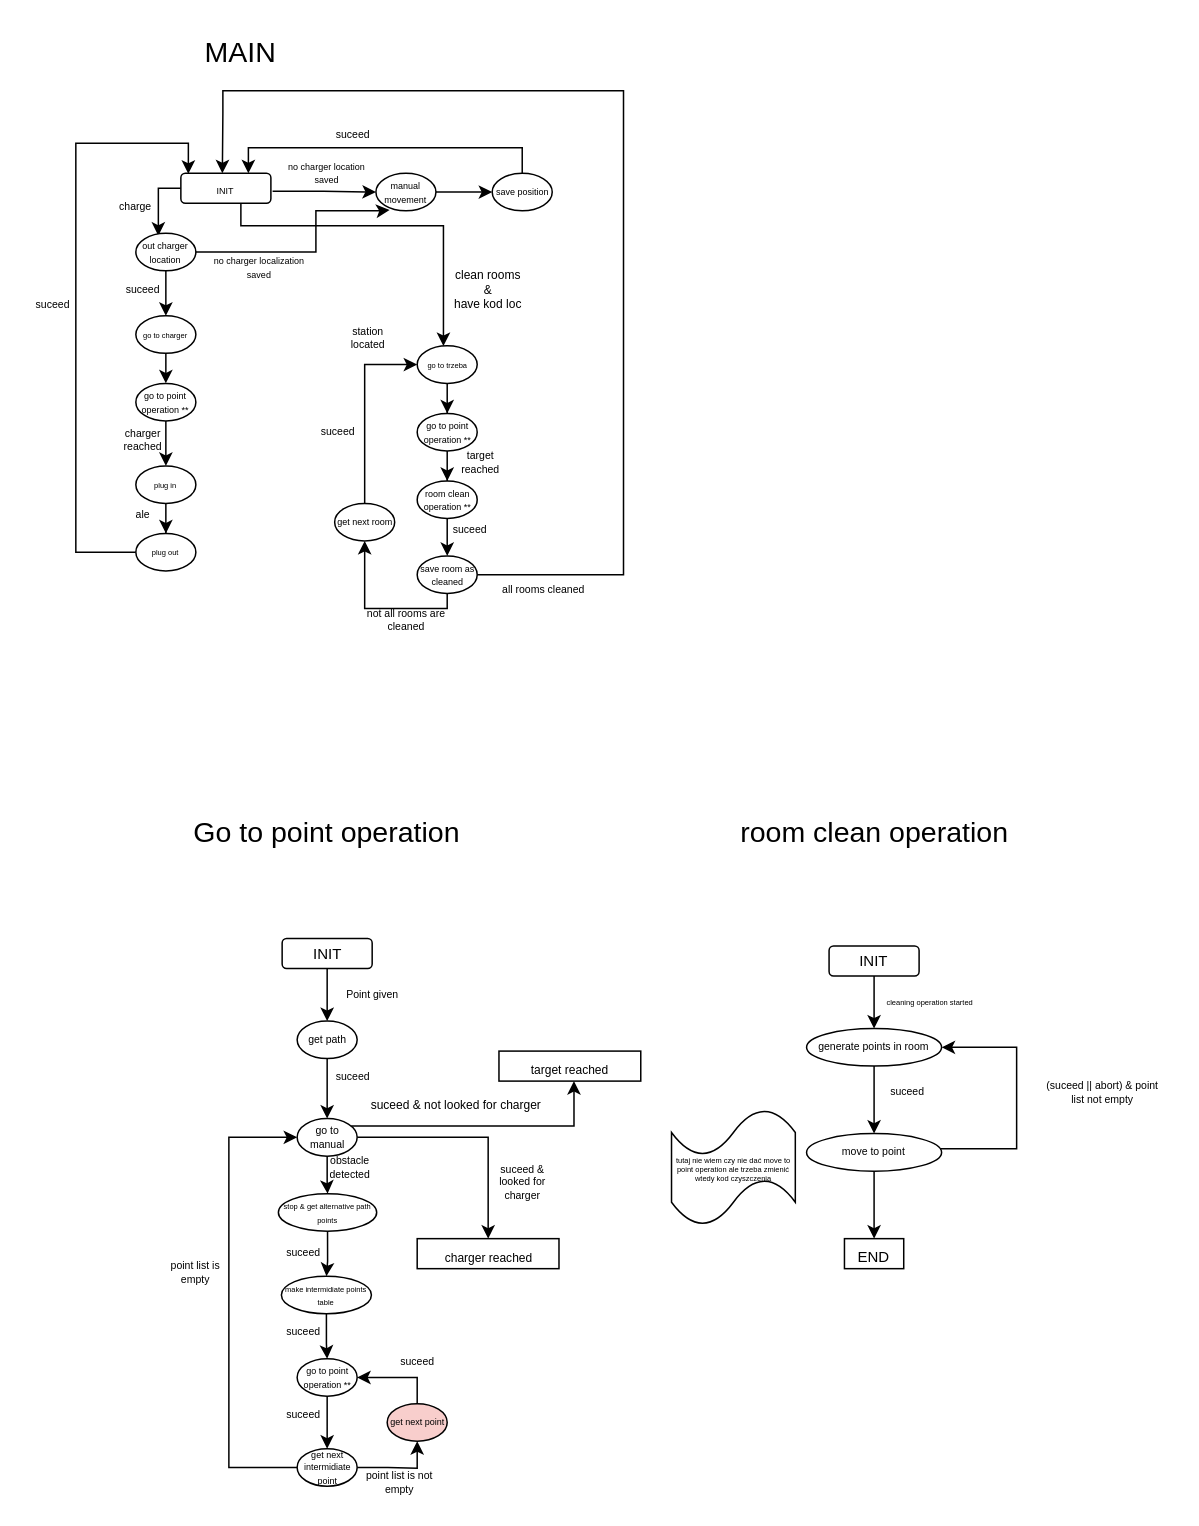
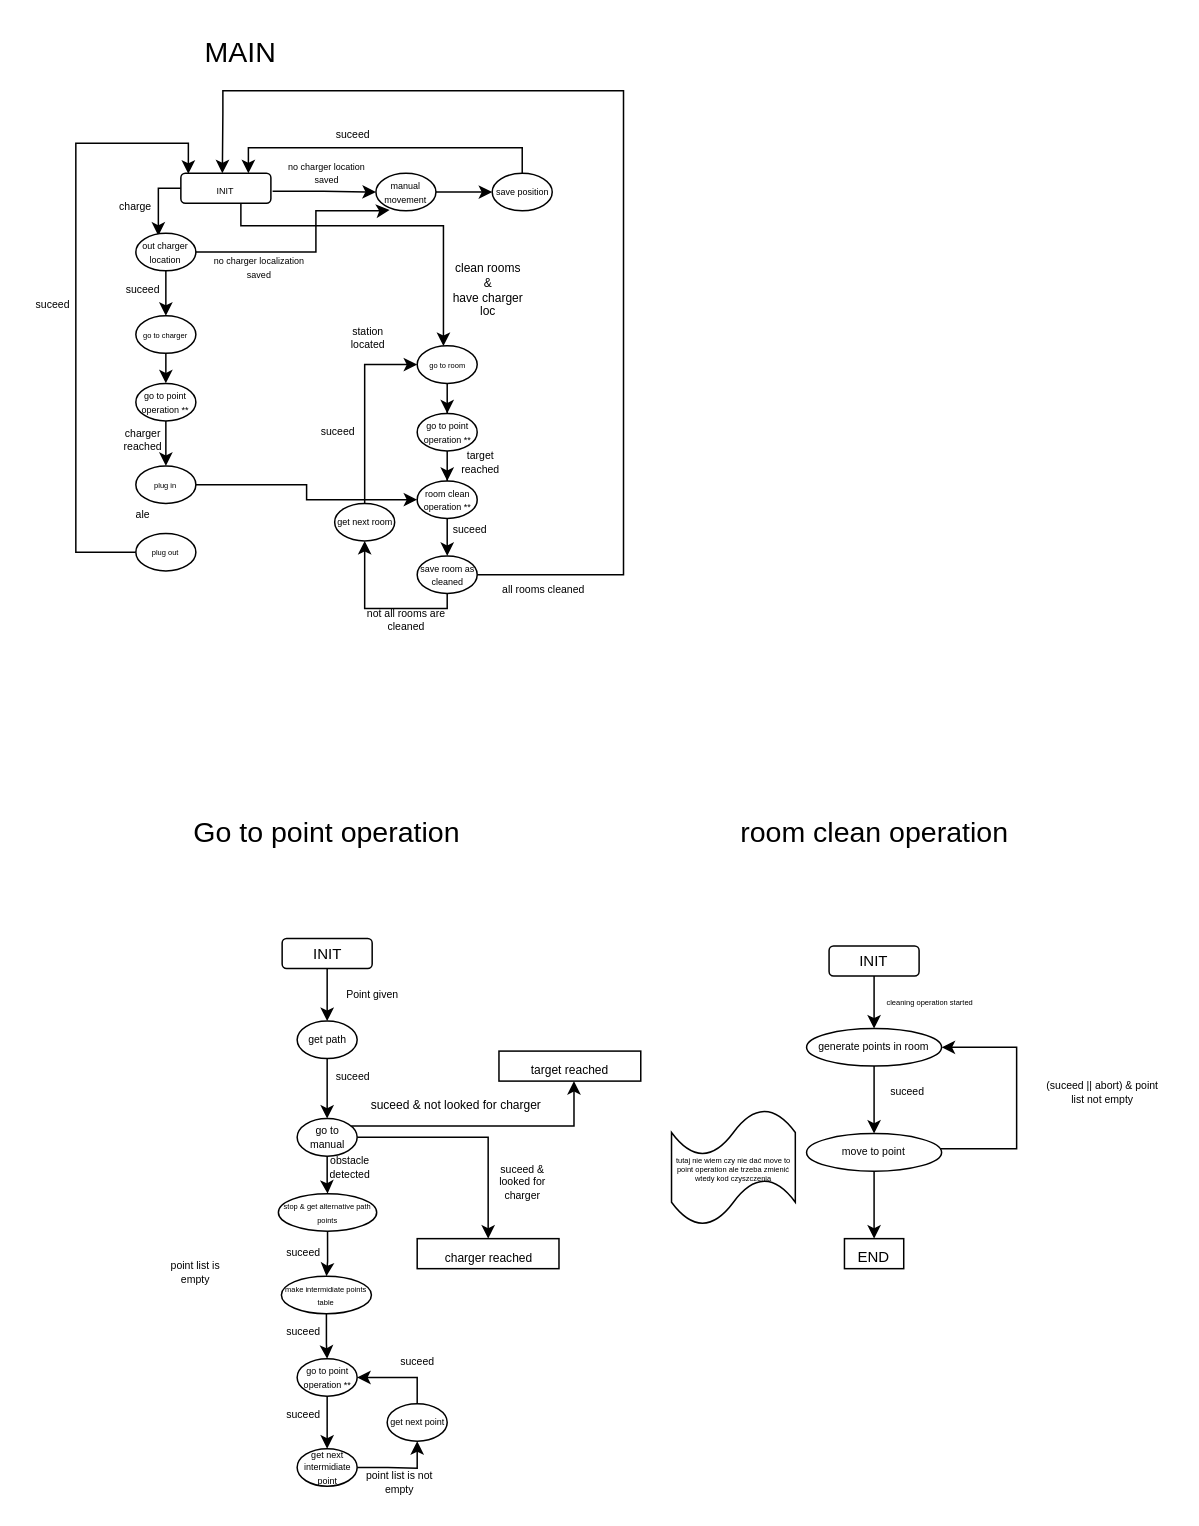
(488, 290) -> (488, 290)
(448, 365) -> (448, 365)
(166, 523) -> (306, 487)
(229, 1307) -> none
(417, 1422) -> (417, 1422)
